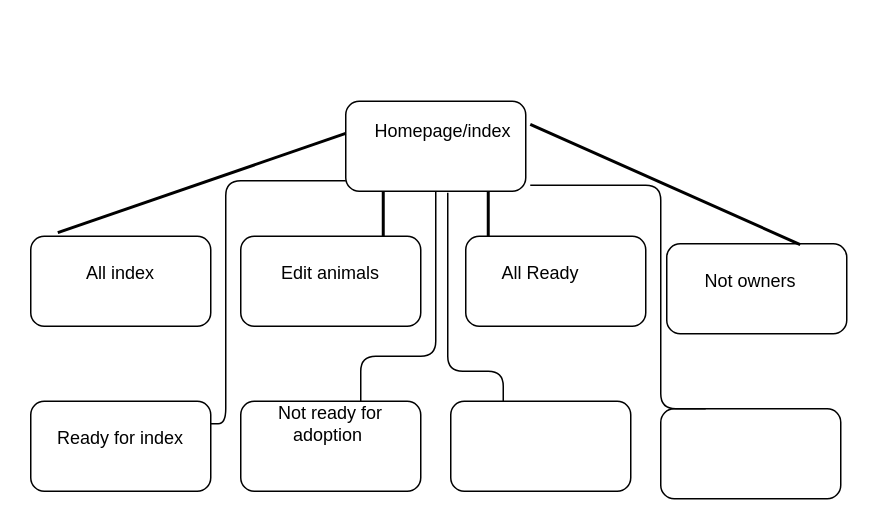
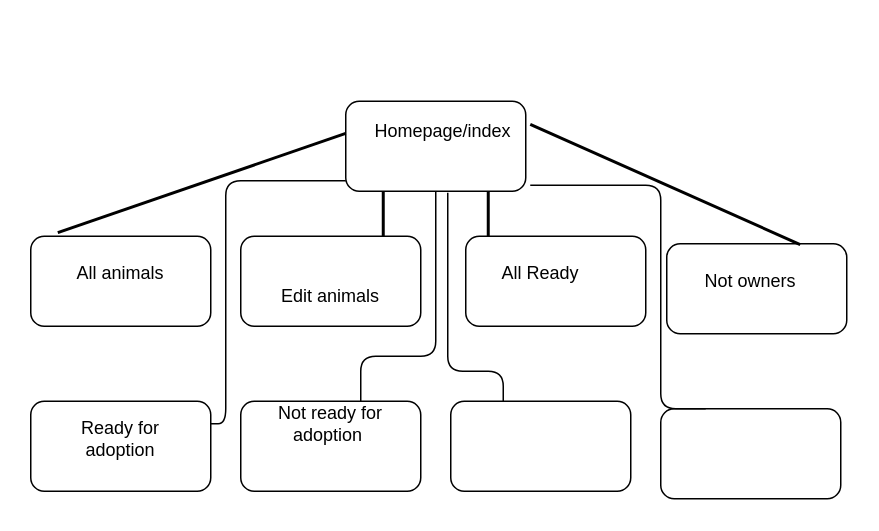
(121, 274) -> (121, 274)
(331, 274) -> (331, 296)
(121, 439) -> (121, 439)
